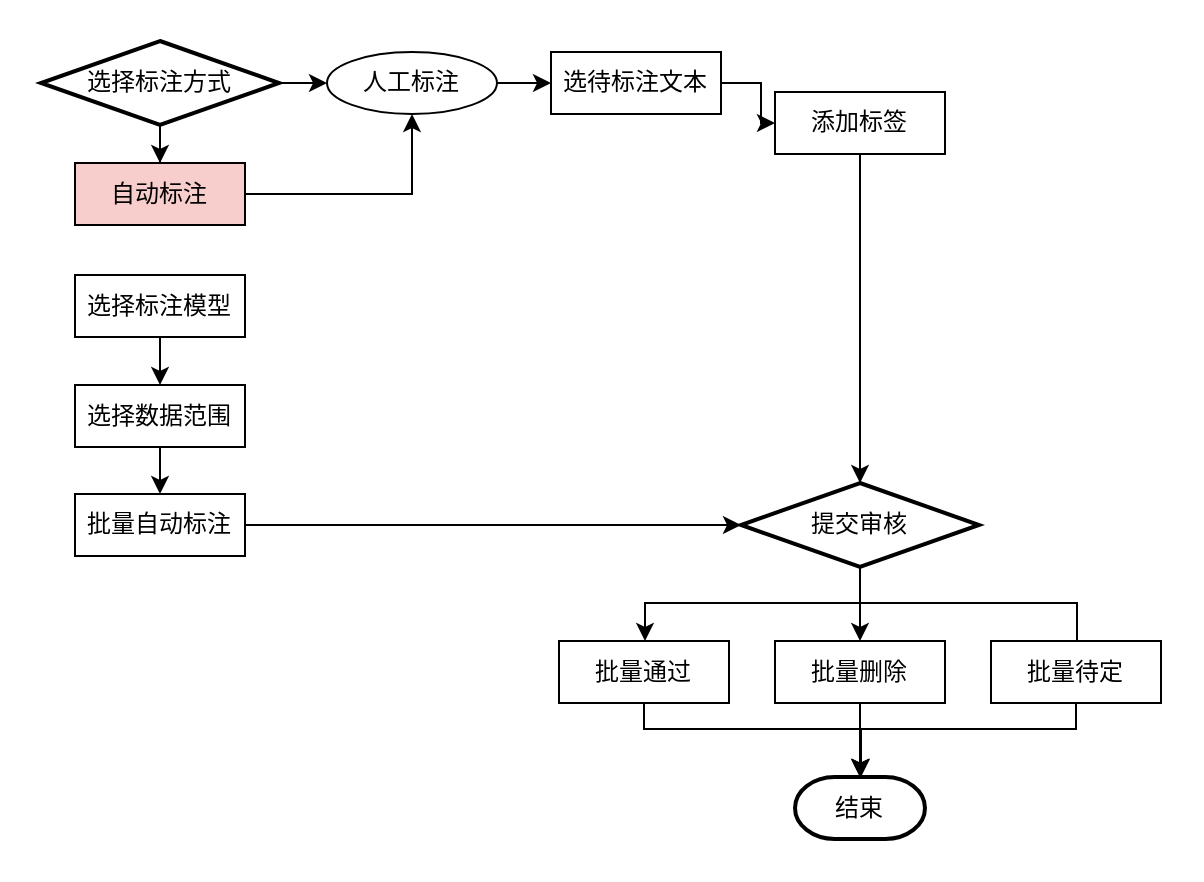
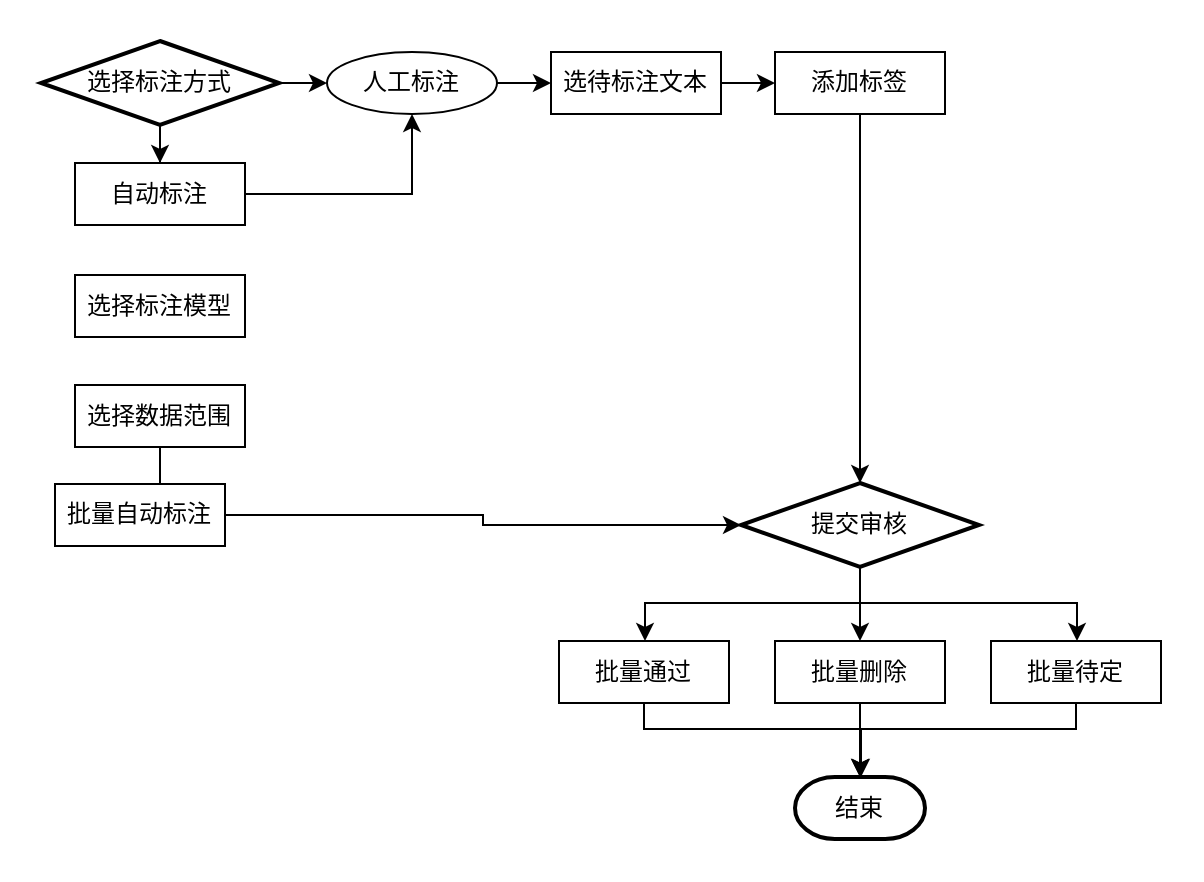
(860, 123) -> (860, 83)
(160, 194) -> (160, 194)
(160, 368) -> none
(160, 525) -> (140, 515)
(1077, 631) -> (1077, 626)
